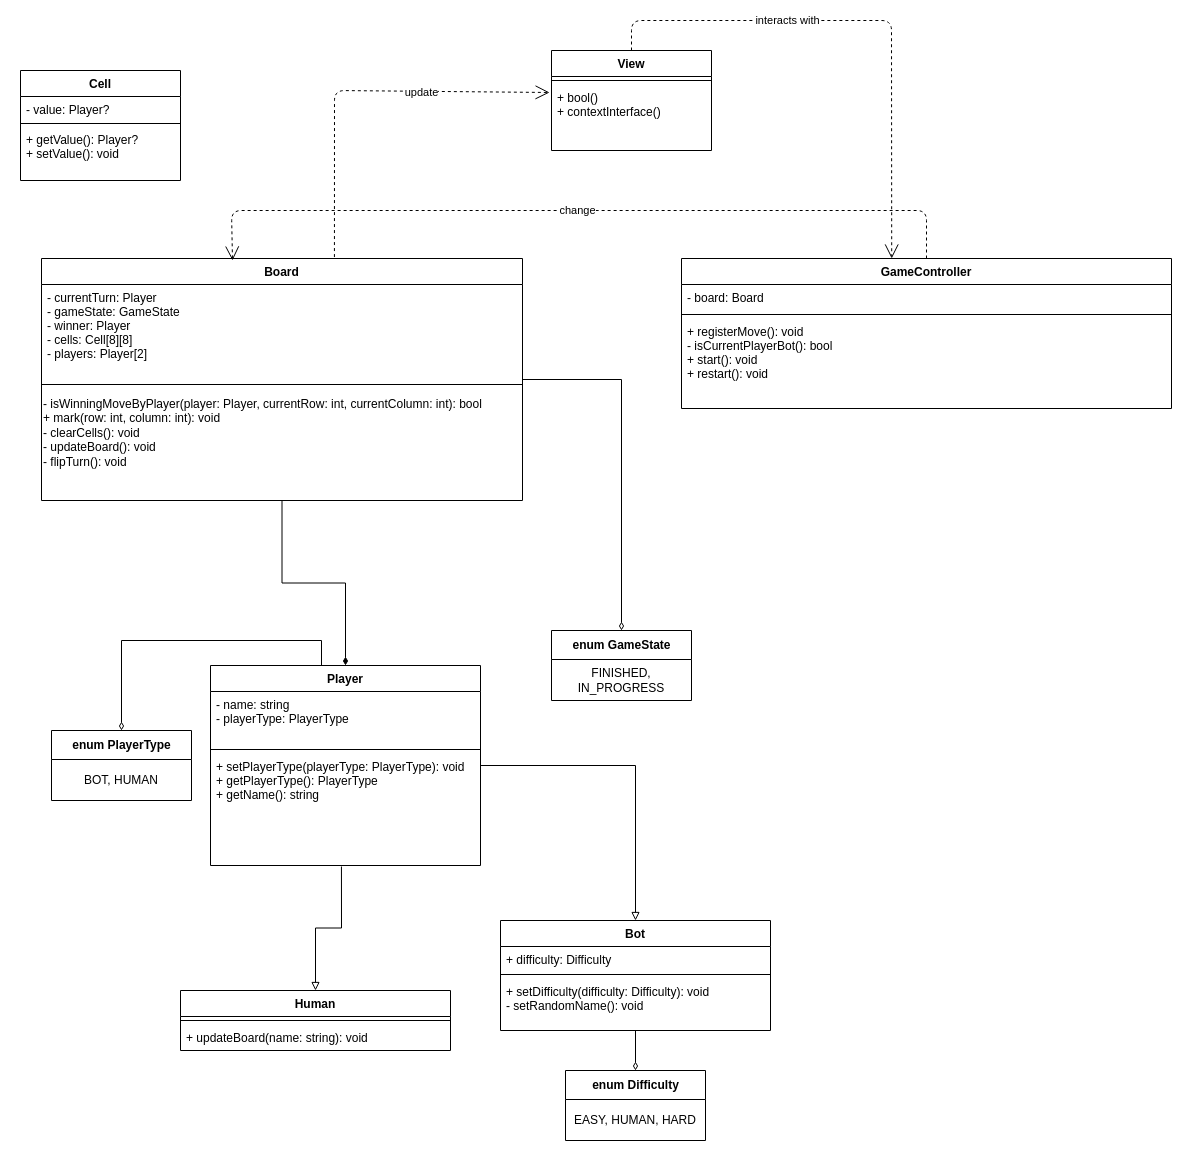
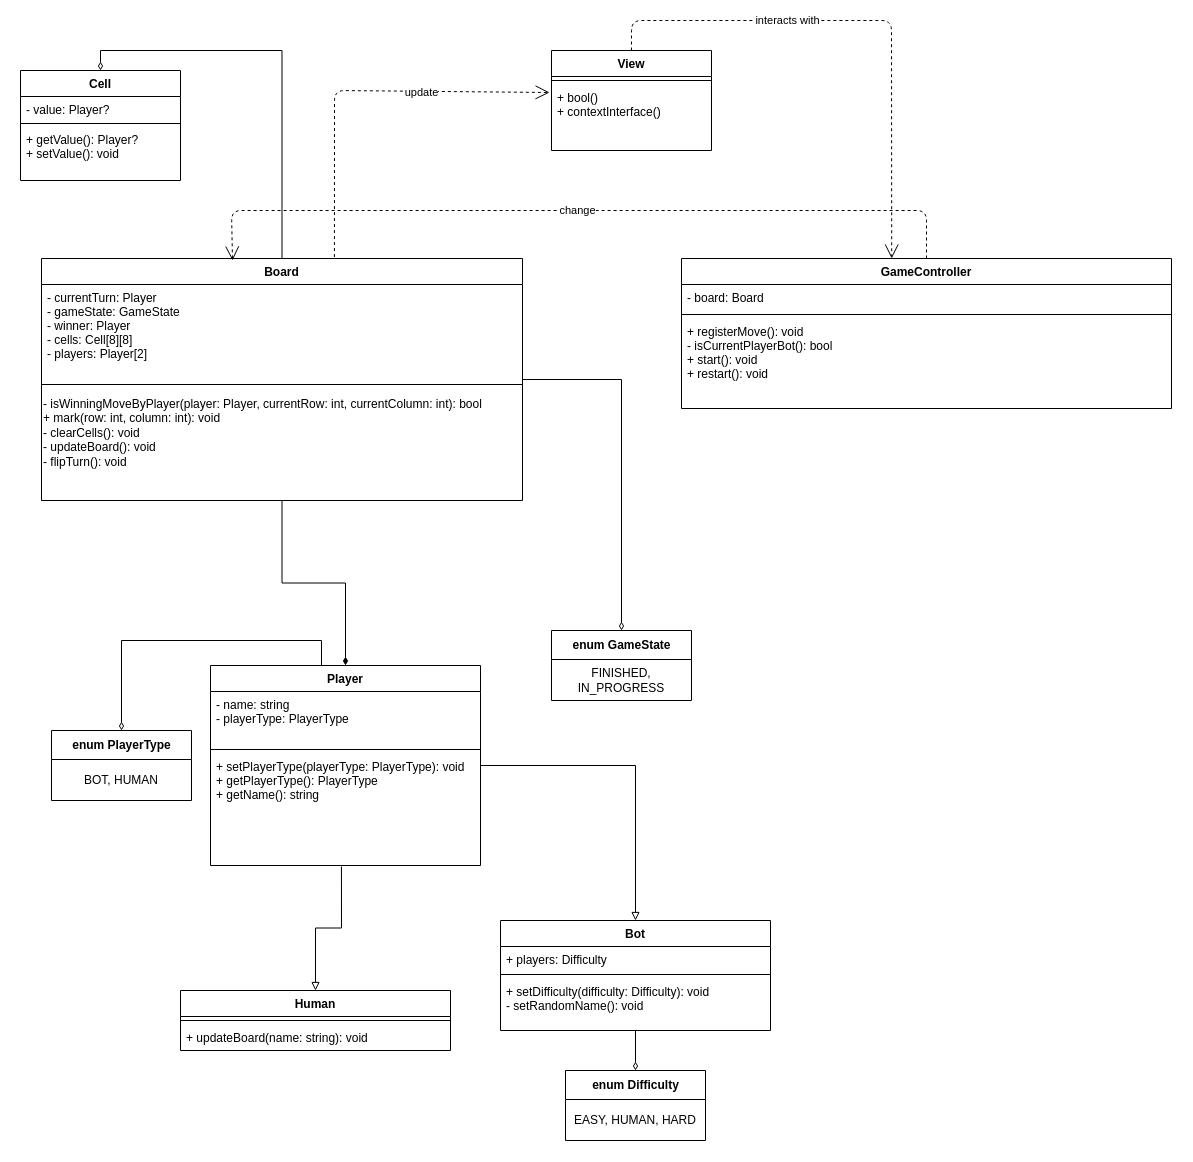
none -> (282, 59)
(573, 960) -> (566, 960)
